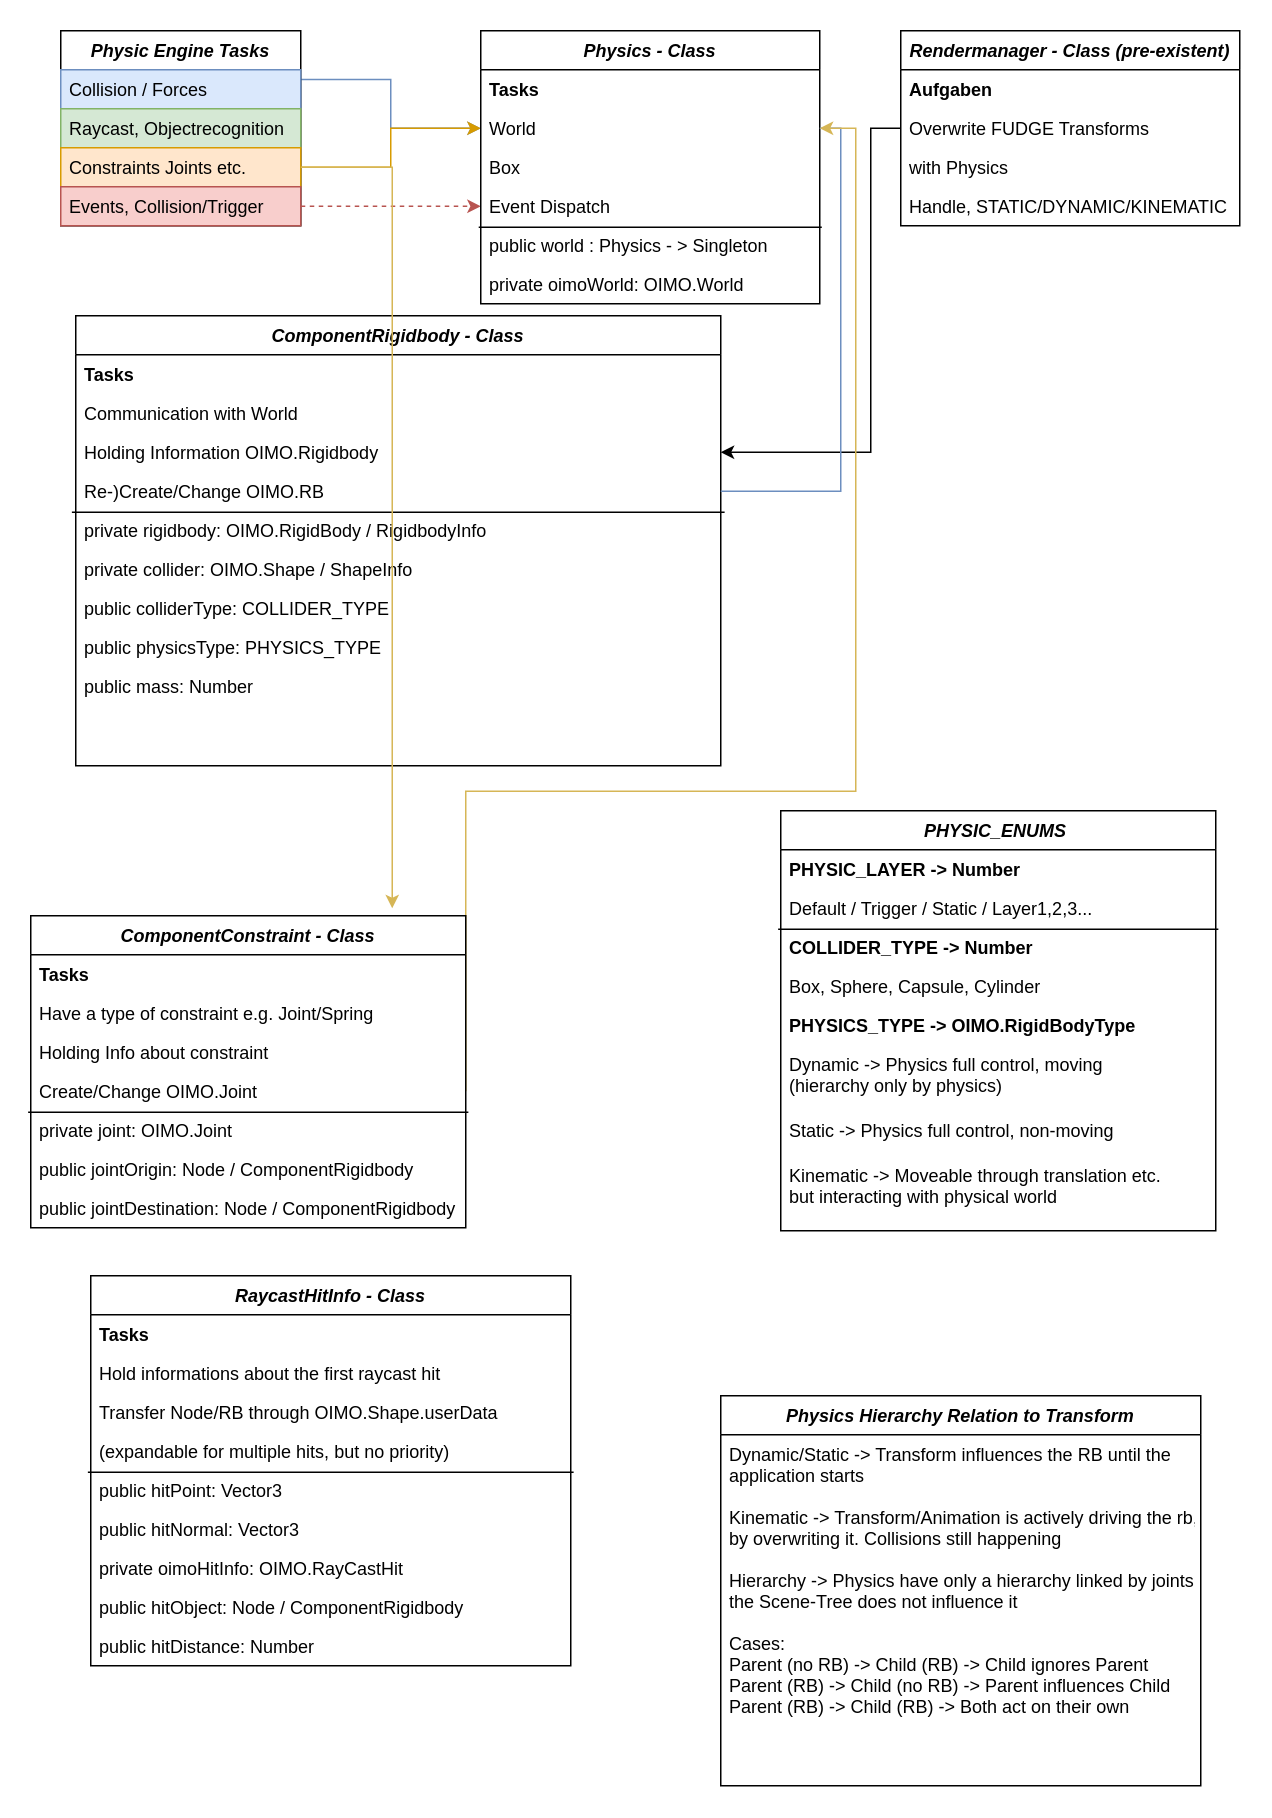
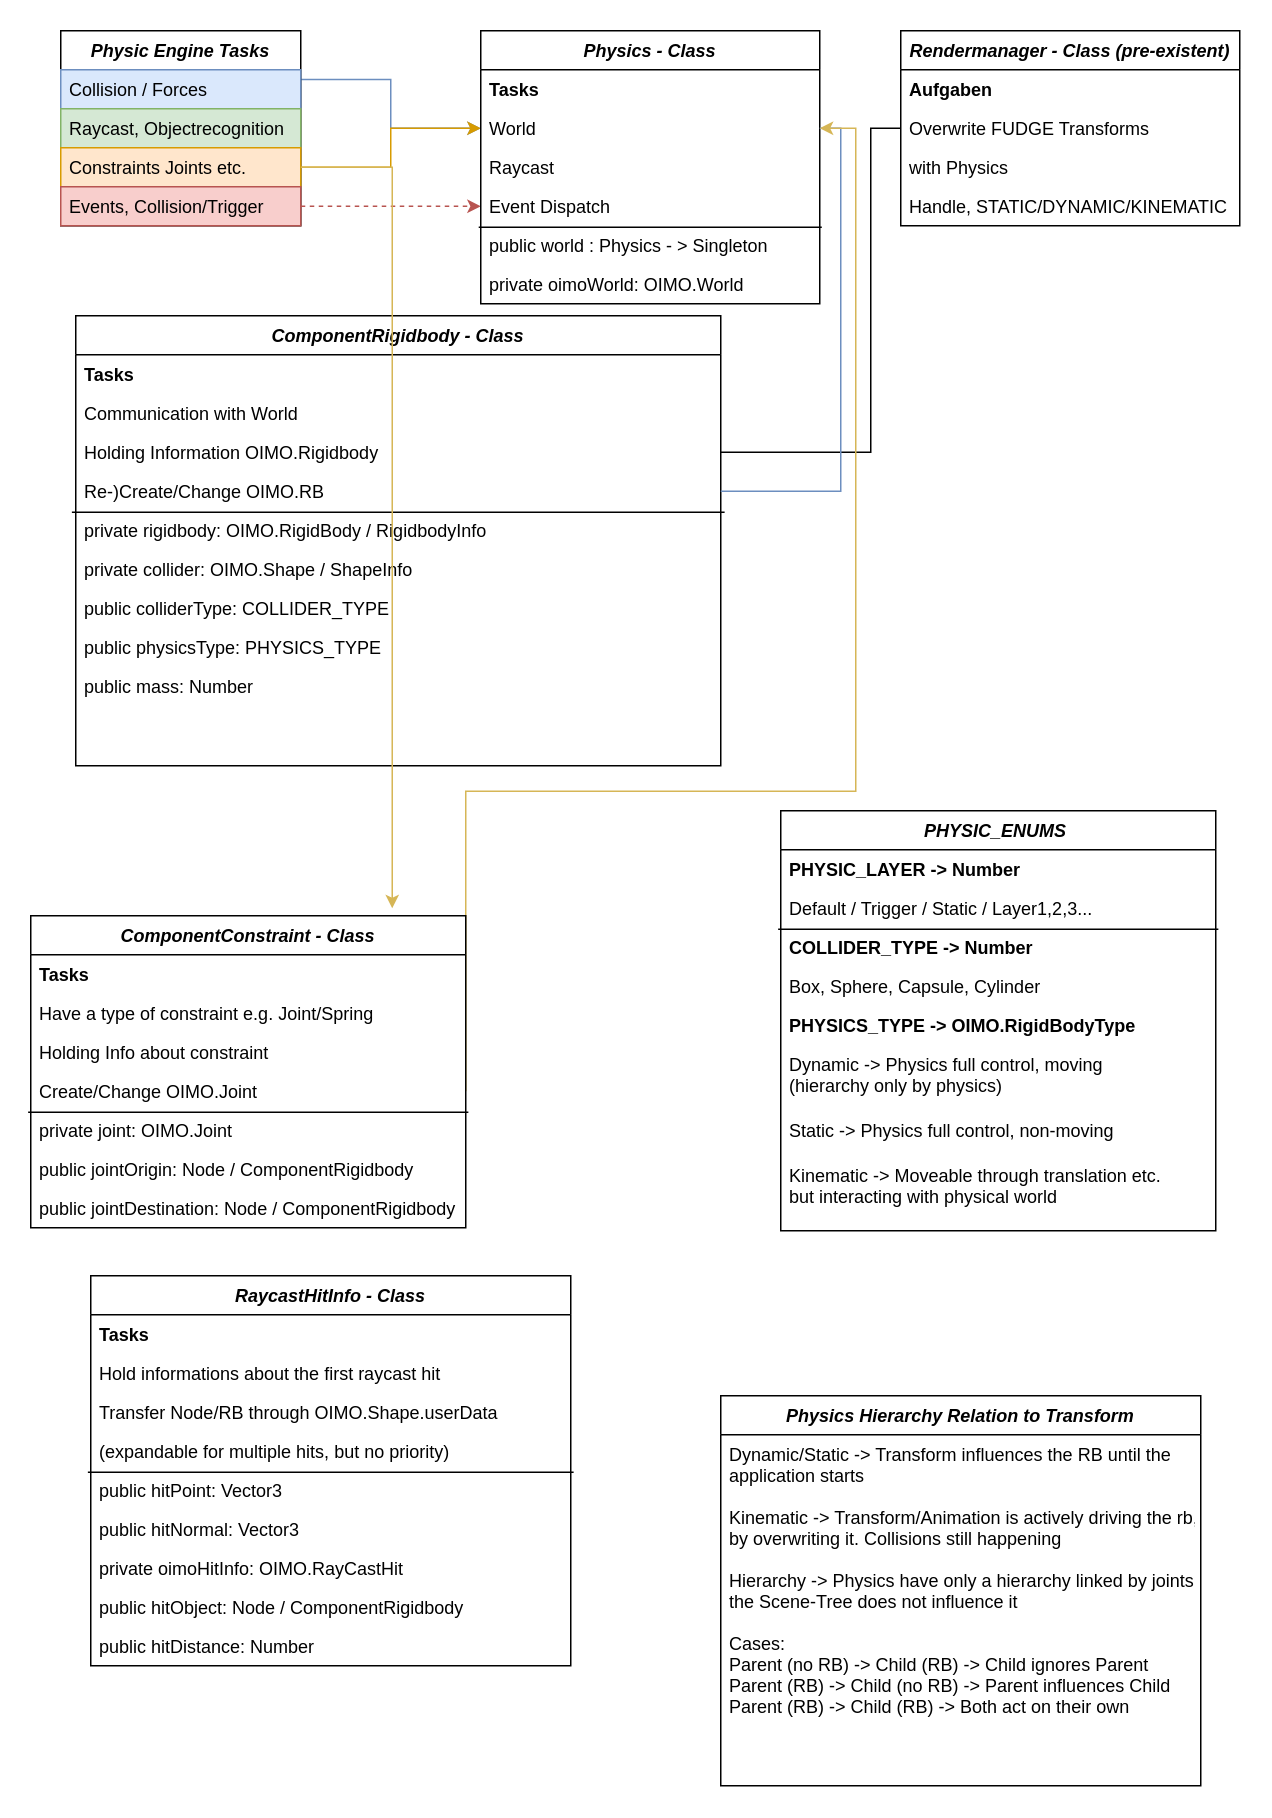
(504, 168) -> (524, 168)
(732, 452) -> (728, 452)
